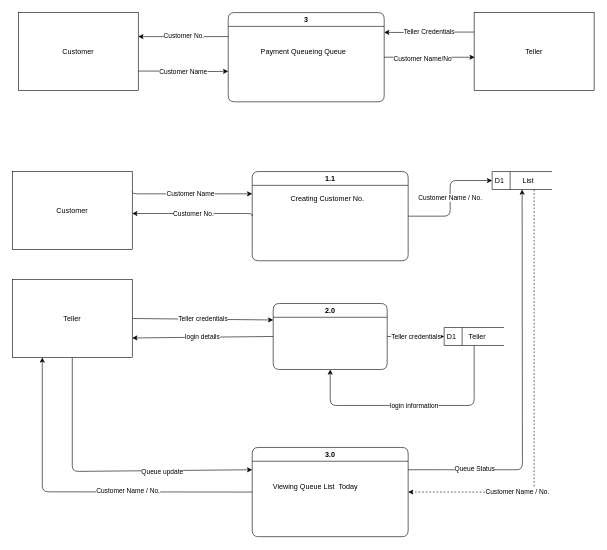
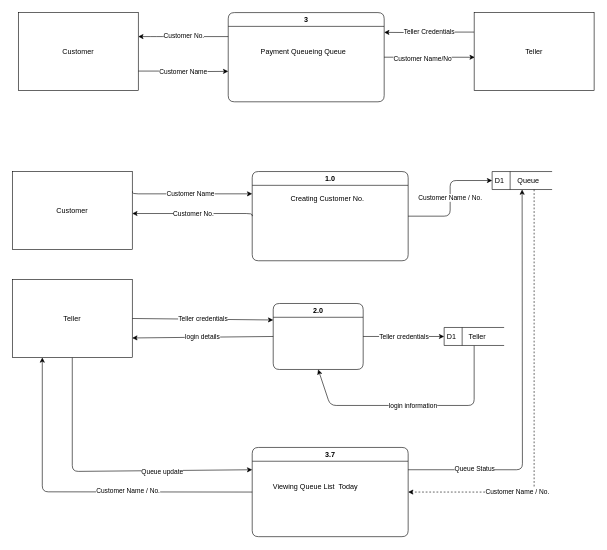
(330, 179) -> (330, 179)
(529, 180) -> (529, 180)
(330, 336) -> (318, 336)
(330, 455) -> (330, 455)
